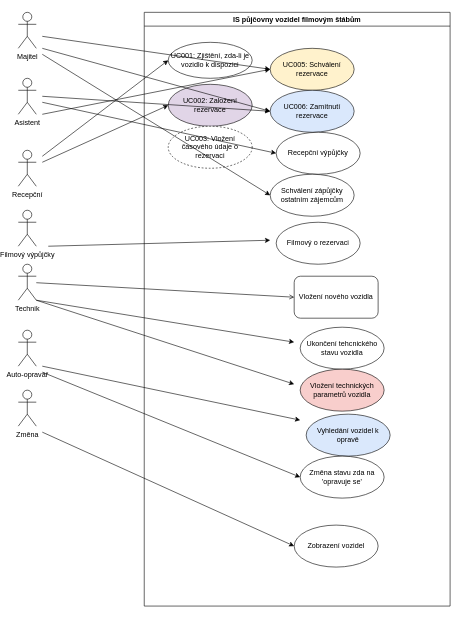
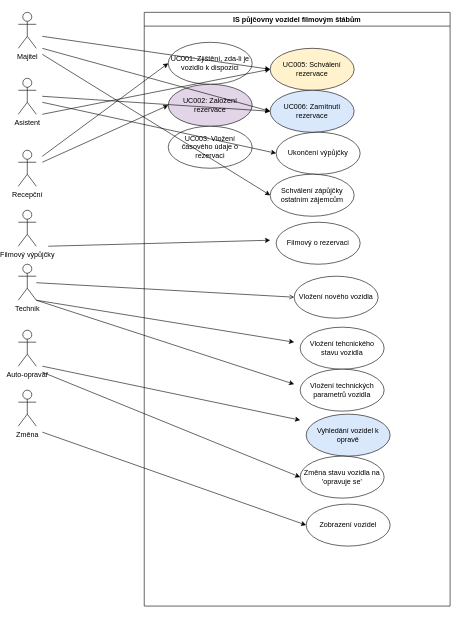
(210, 60) -> (210, 63)
(210, 147) -> (210, 147)
(318, 153) -> (318, 153)
(336, 297) -> (336, 297)
(342, 348) -> (342, 348)
(342, 390) -> (342, 390)
(342, 477) -> (342, 477)
(336, 546) -> (348, 525)
